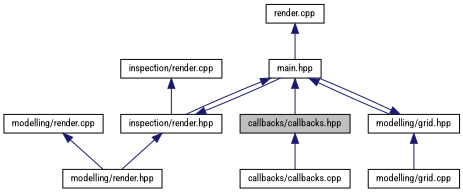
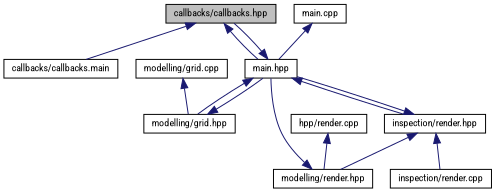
(295, 14) -> (320, 14)
none -> (244, 46)
(171, 101) -> (439, 156)
(54, 124) -> (329, 124)
none -> (278, 124)
(414, 156) -> (186, 101)
(295, 179) -> (61, 69)
